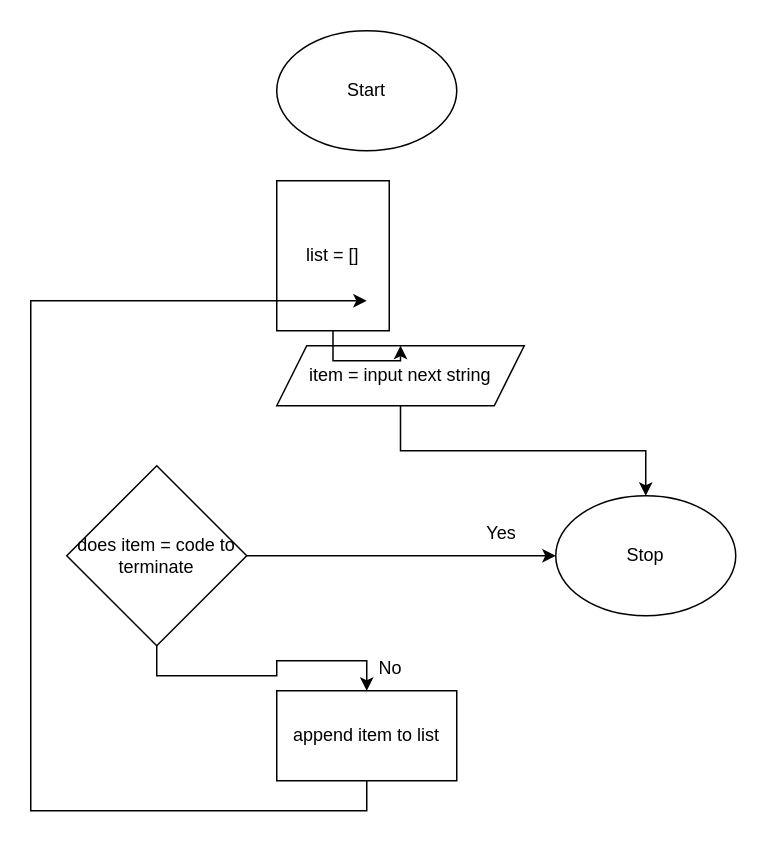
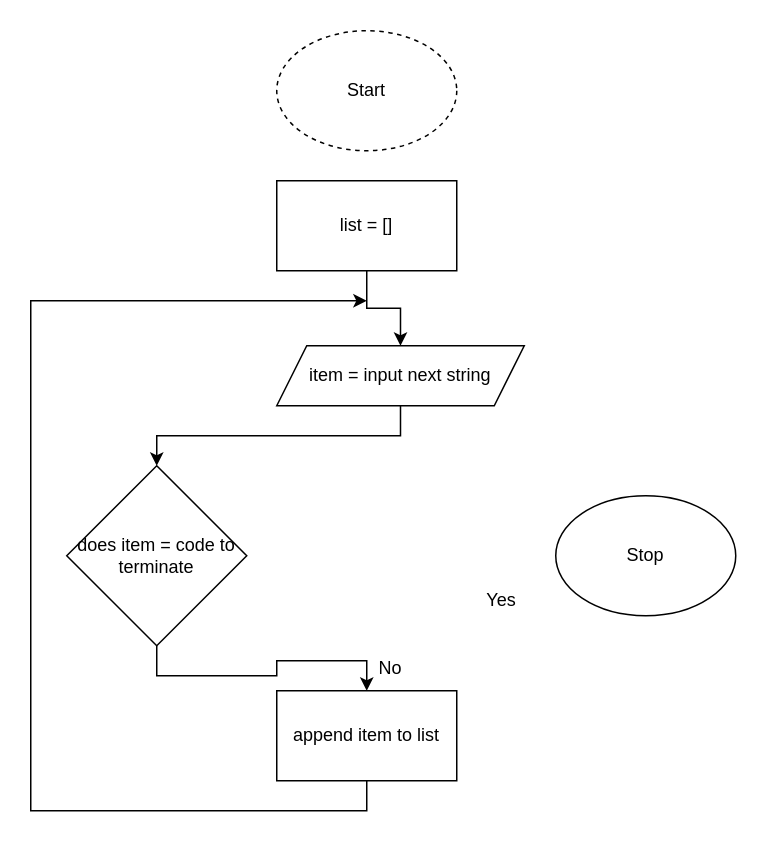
(367, 91) -> (367, 91)
(333, 256) -> (367, 226)
(532, 451) -> (270, 436)
(502, 533) -> (502, 601)
(396, 556) -> none
